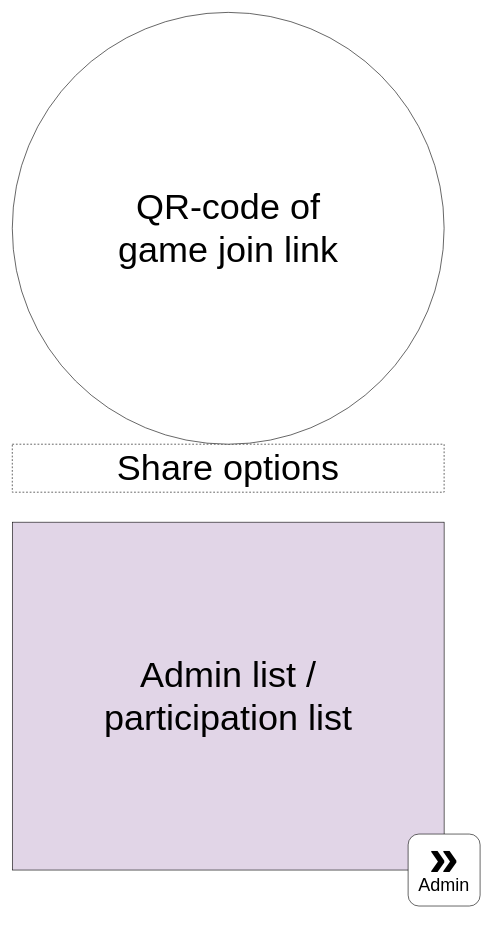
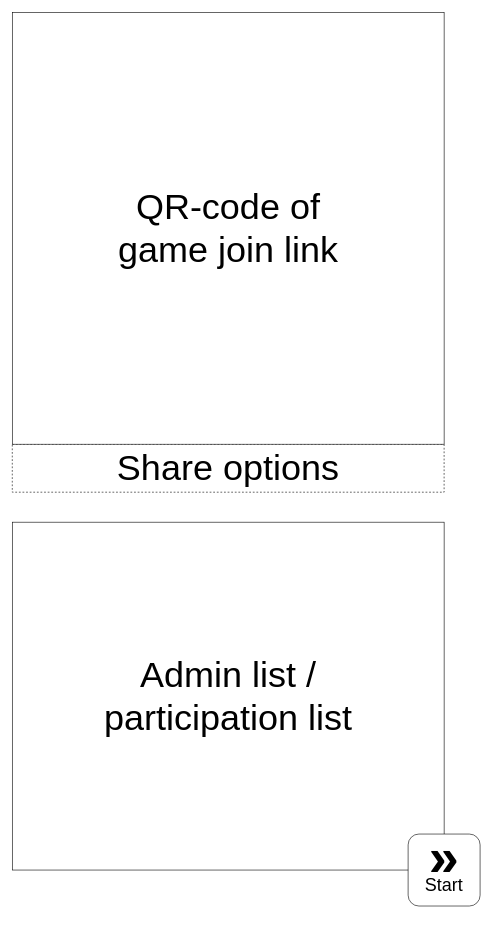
(228, 228) -> (228, 228)
(228, 696) -> (228, 696)
(444, 873) -> (444, 873)
